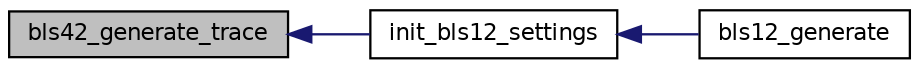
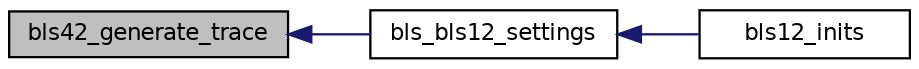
(494, 34) -> (494, 34)
(805, 34) -> (805, 34)
